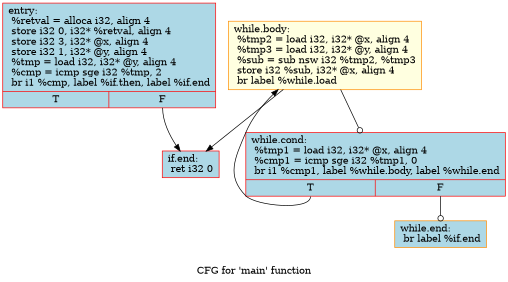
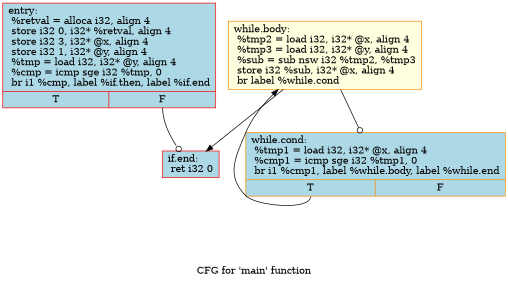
(85, 73) -> (85, 73)
(286, 81) -> (287, 81)
(167, 128) -> (167, 128)
(376, 164) -> (376, 164)
(441, 234) -> none
